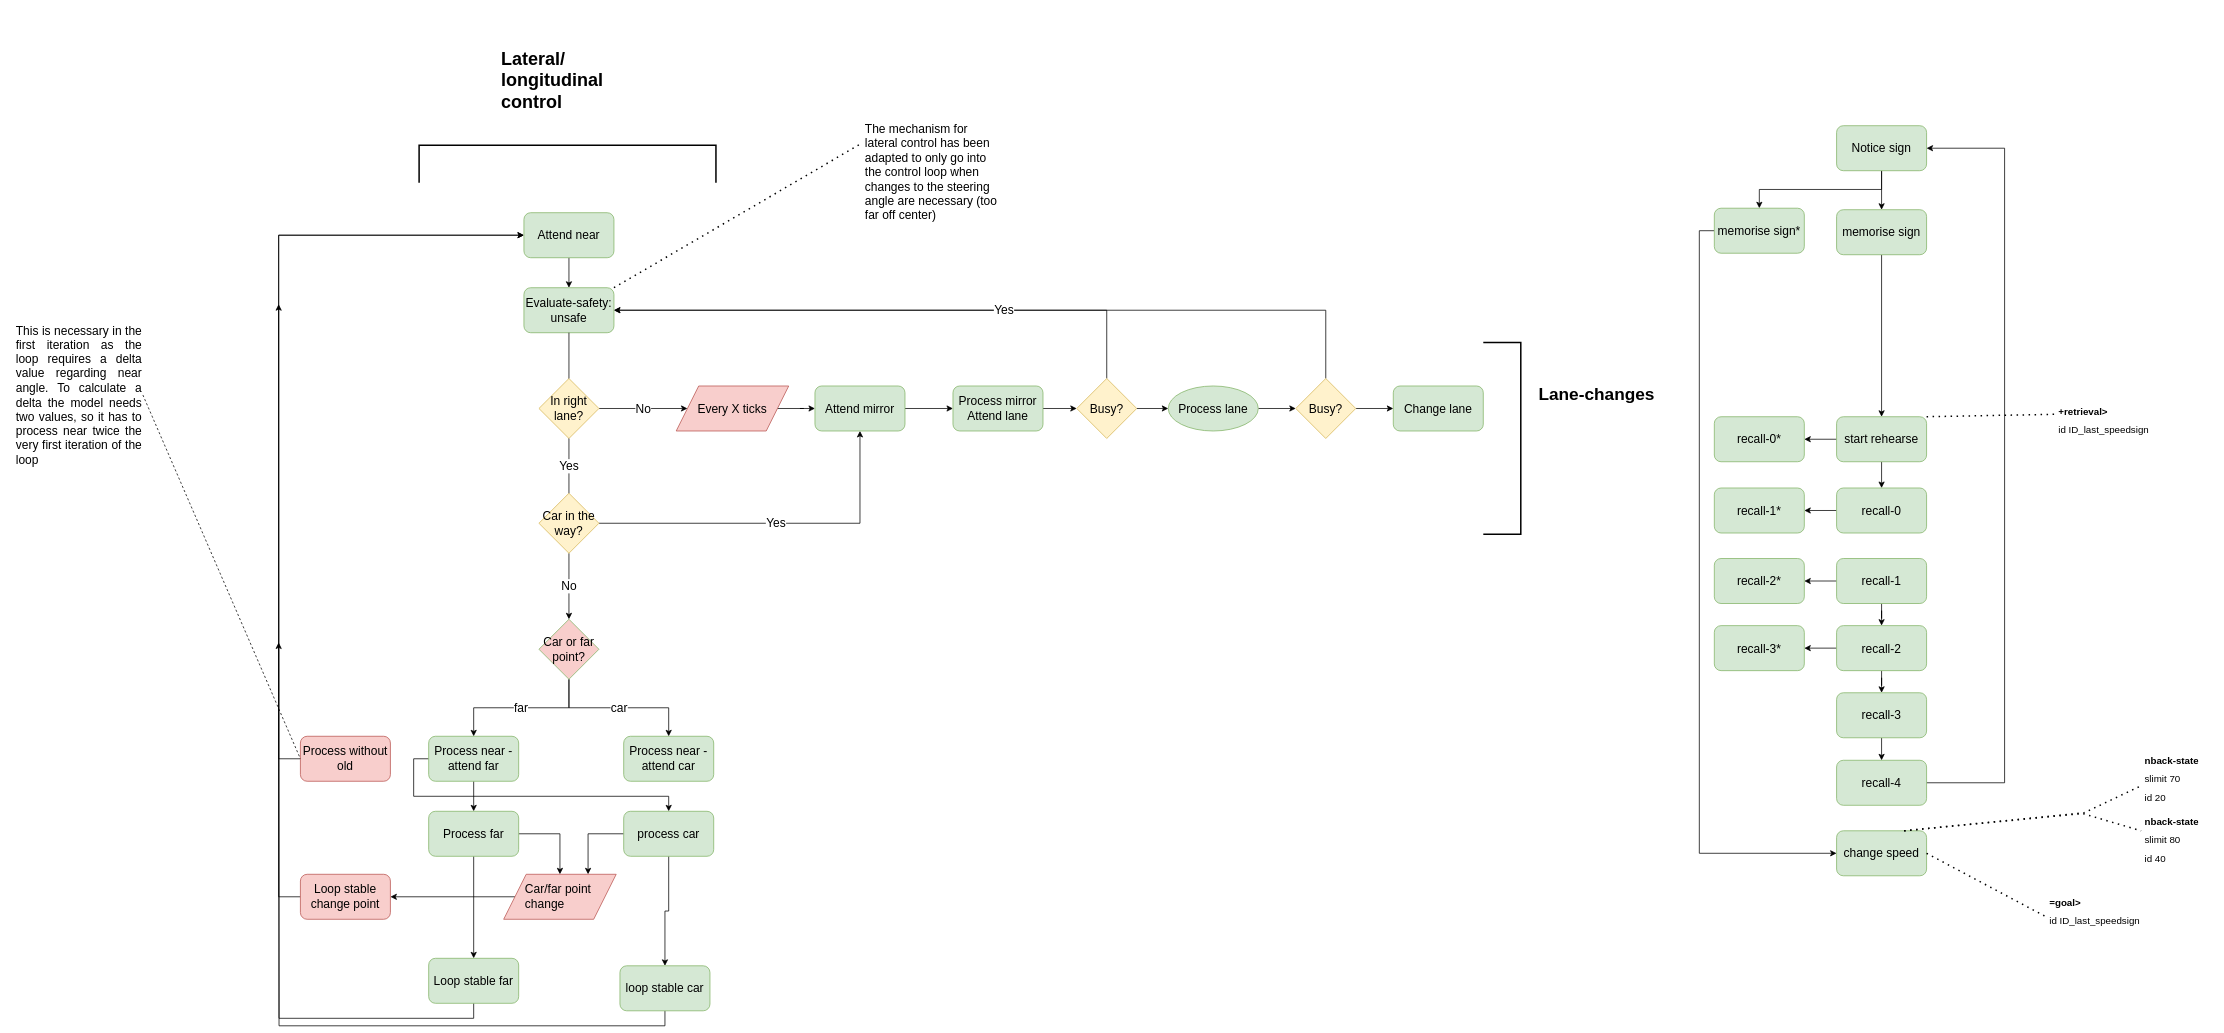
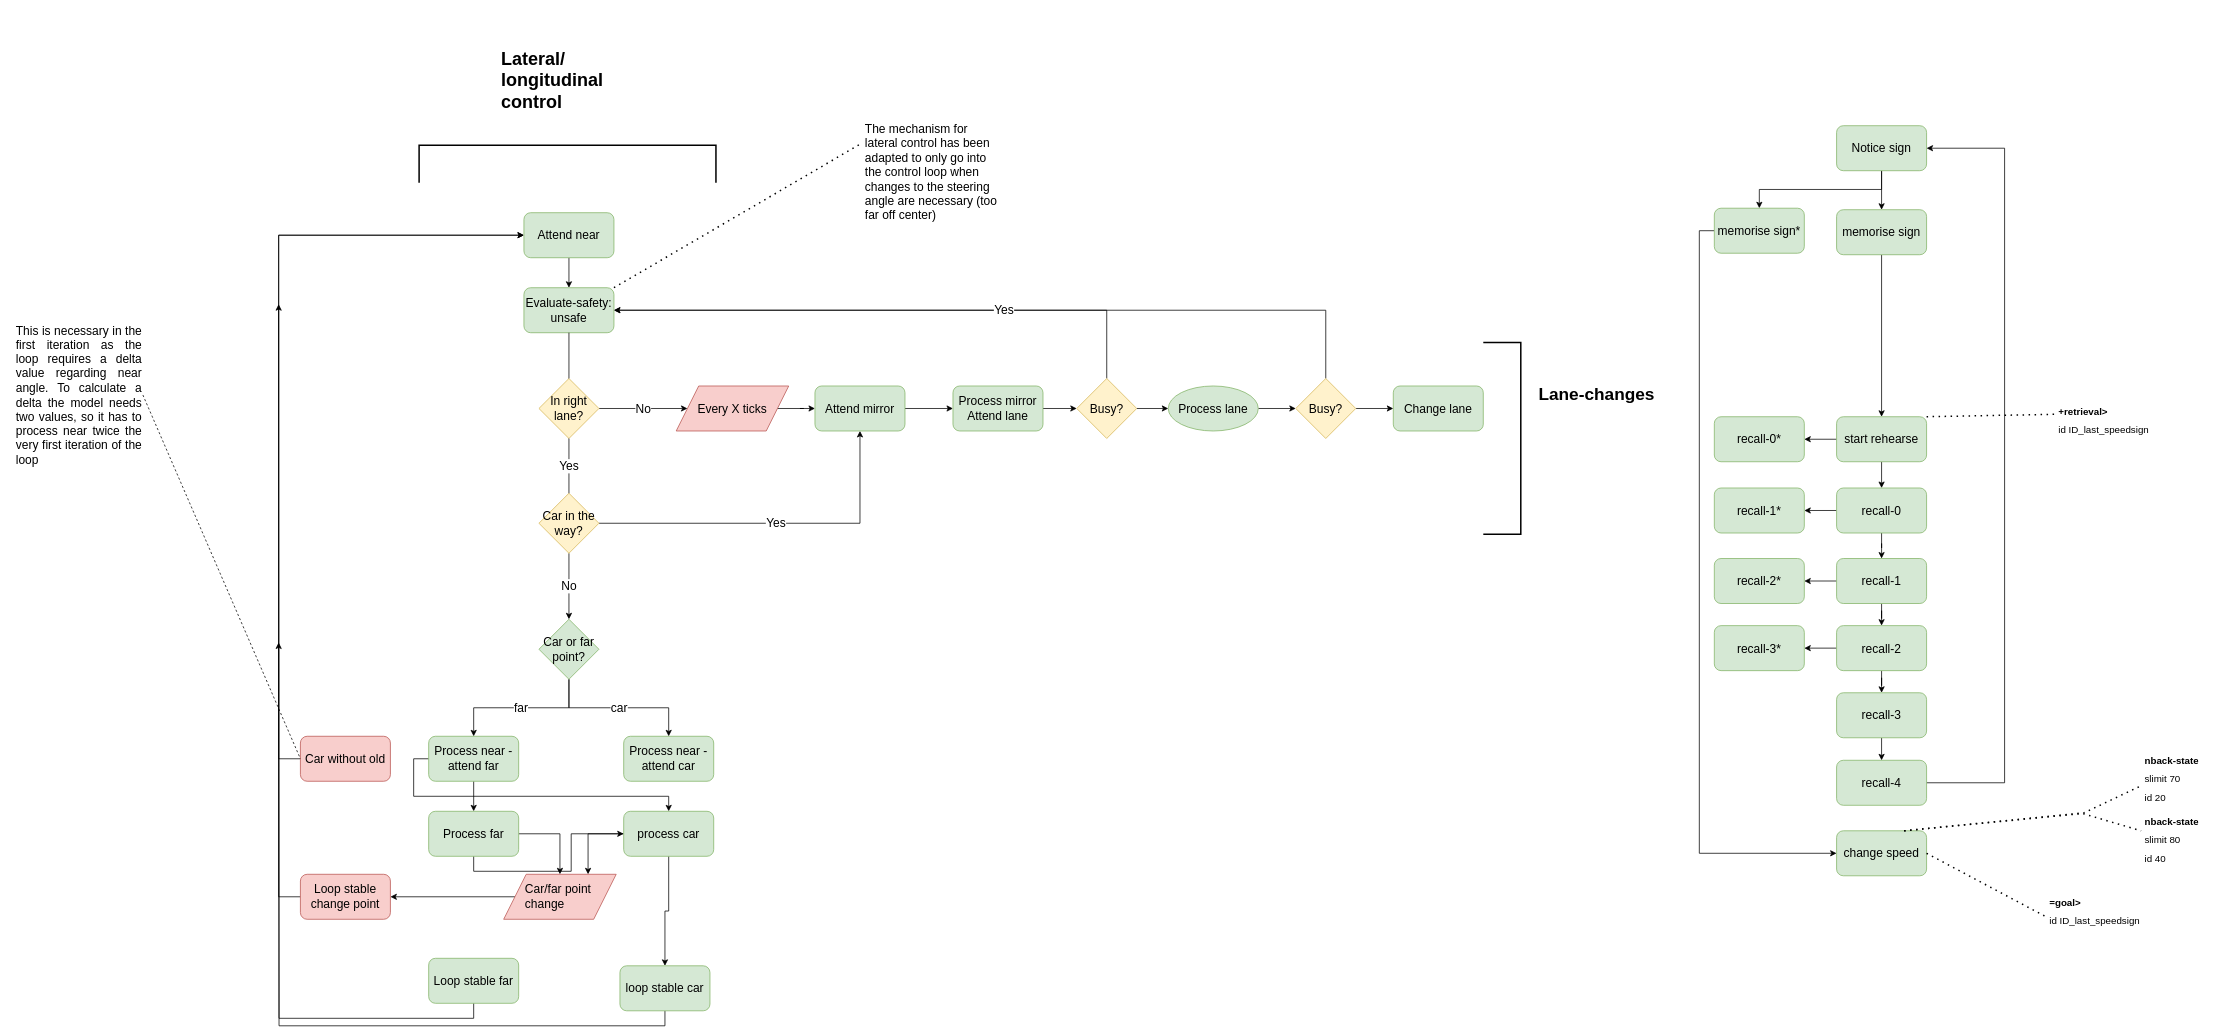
none -> (1881, 547)
(569, 649) -> (569, 649)
(345, 759) -> (345, 759)
(474, 911) -> (547, 871)
